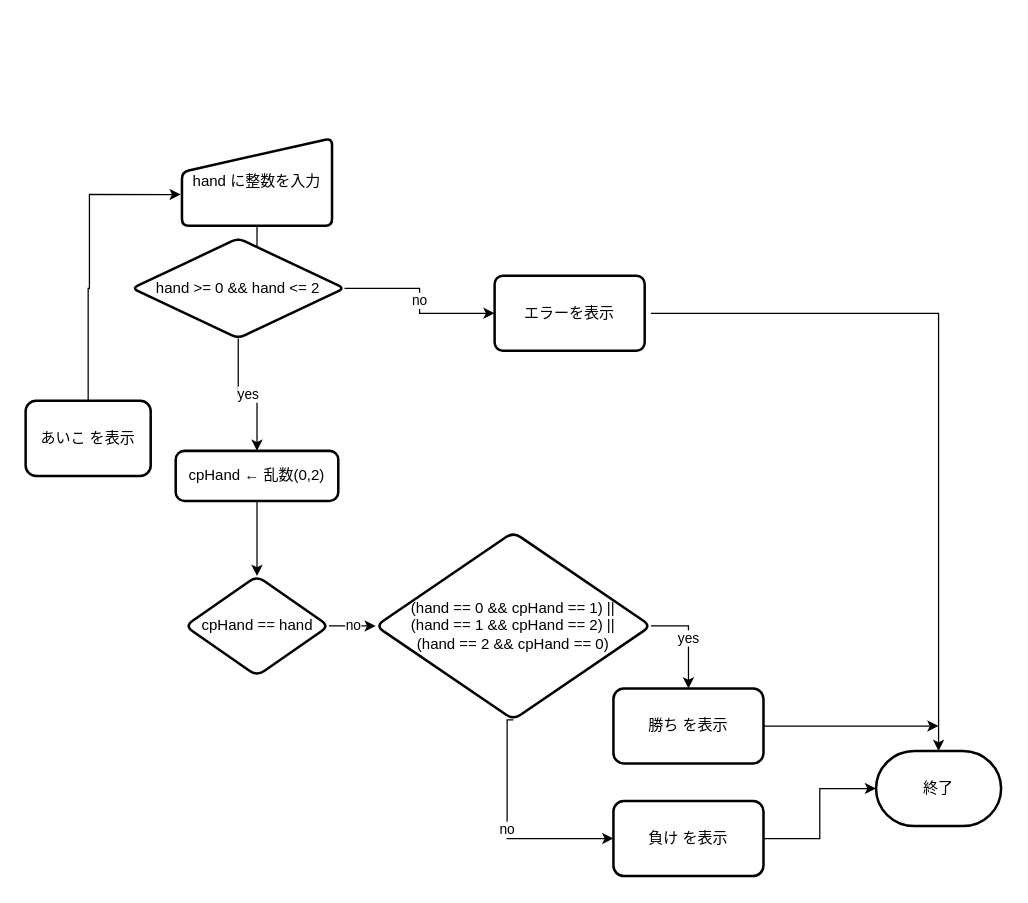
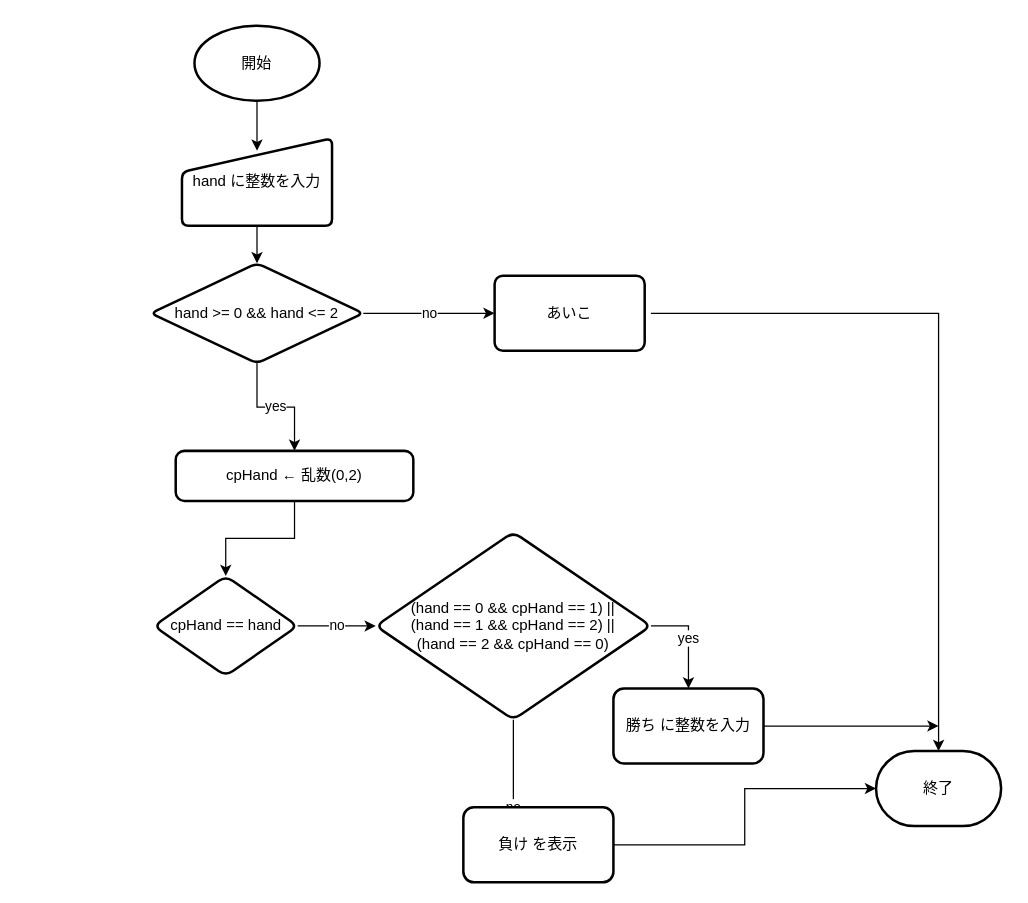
none -> (257, 63)
none -> (257, 117)
(89, 257) -> none
(238, 288) -> (257, 313)
(569, 313) -> (569, 313)
(88, 438) -> none
(257, 476) -> (294, 476)
(257, 626) -> (226, 626)
(688, 726) -> (688, 726)
(688, 838) -> (538, 844)
